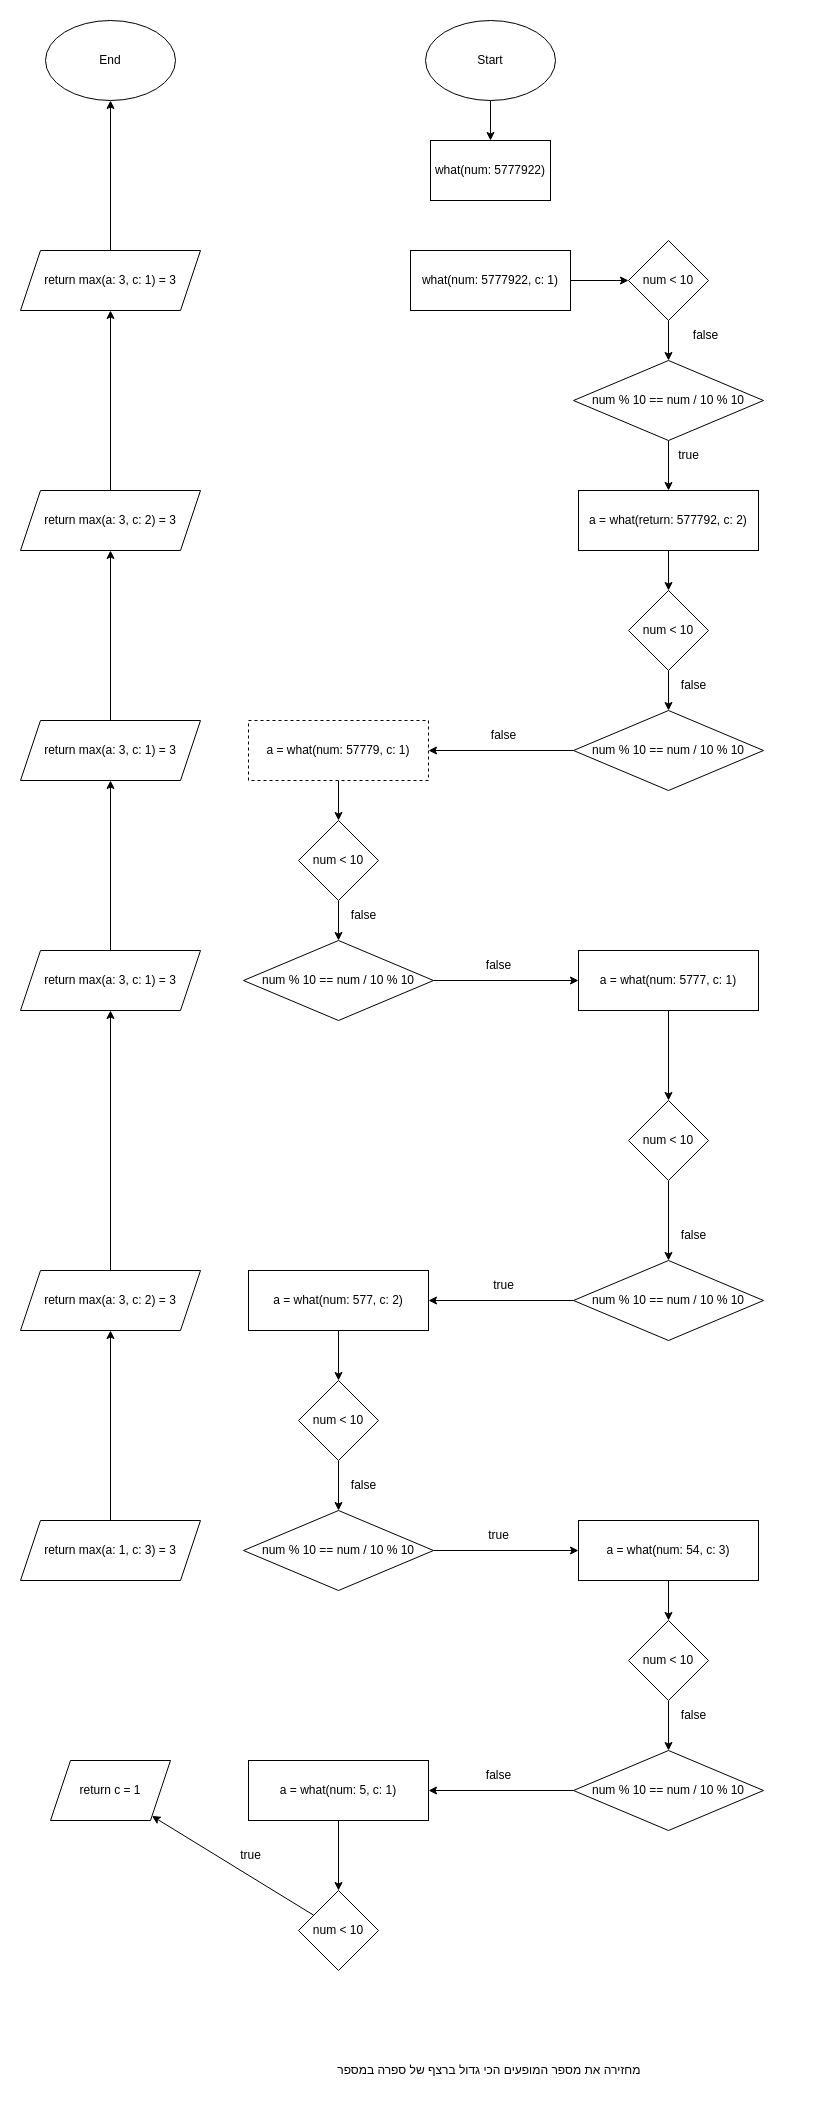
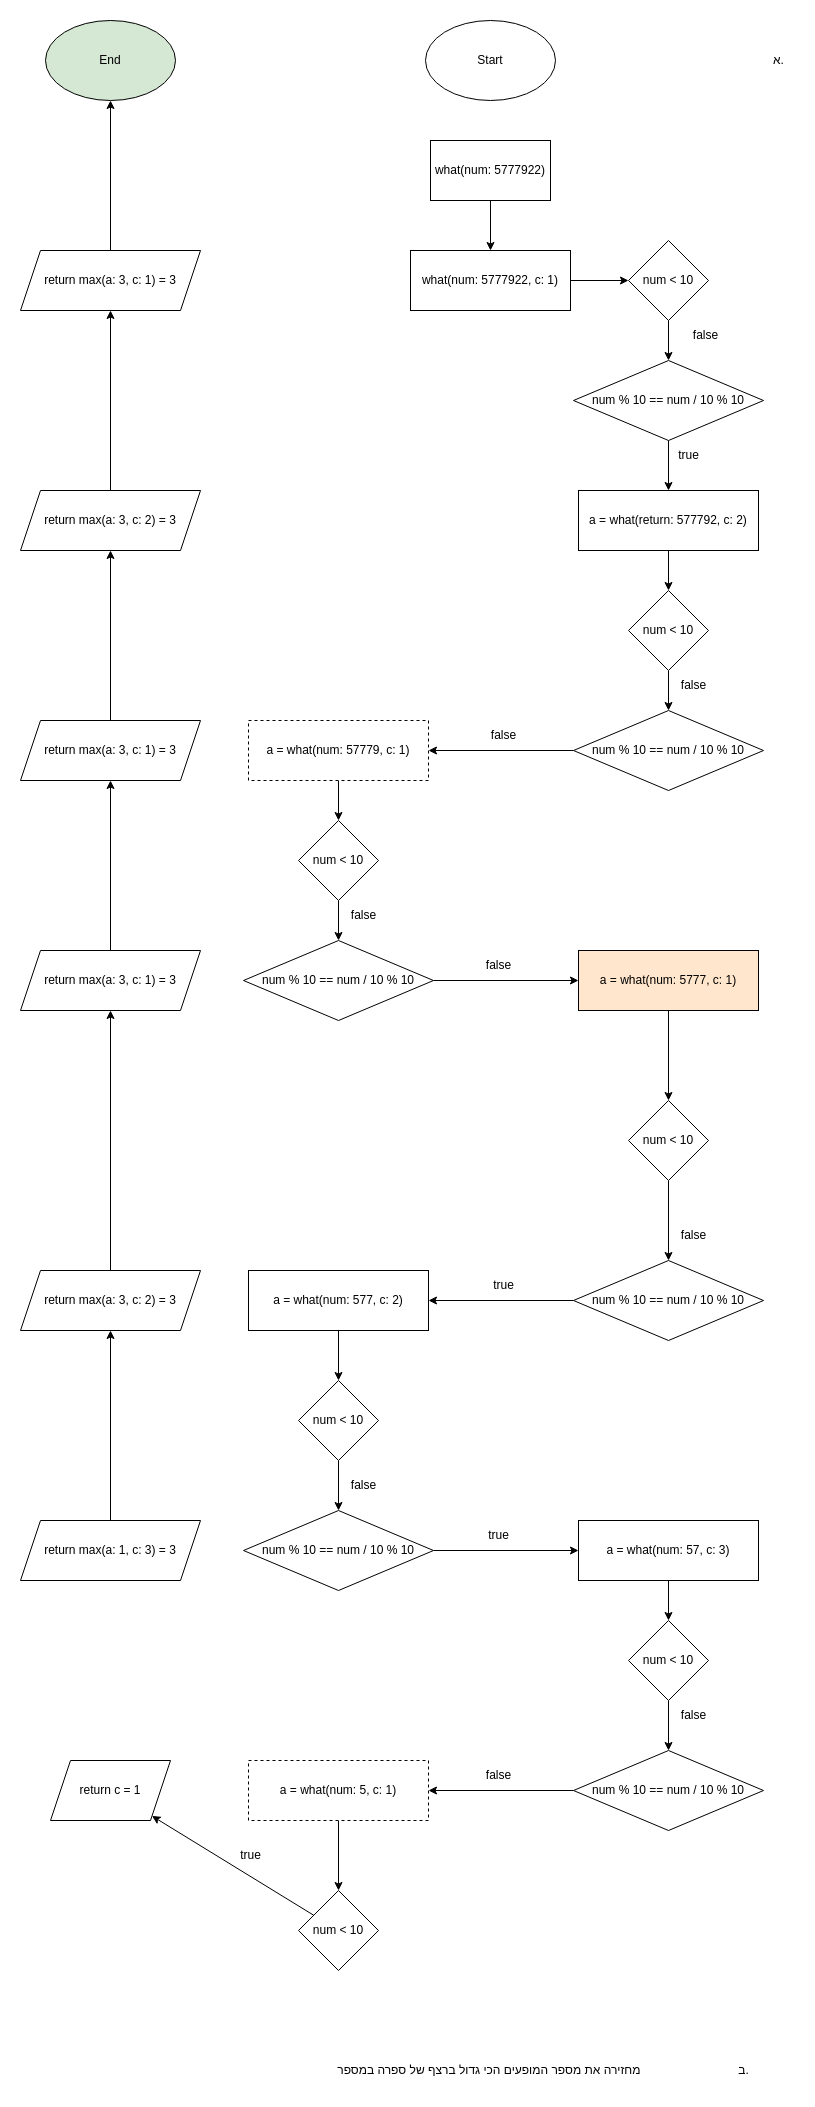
(111, 61) -> (111, 61)
none -> (779, 61)
(491, 117) -> none
none -> (491, 222)
(669, 981) -> (669, 981)
(669, 1551) -> (669, 1551)
(339, 1791) -> (339, 1791)
none -> (744, 2071)
